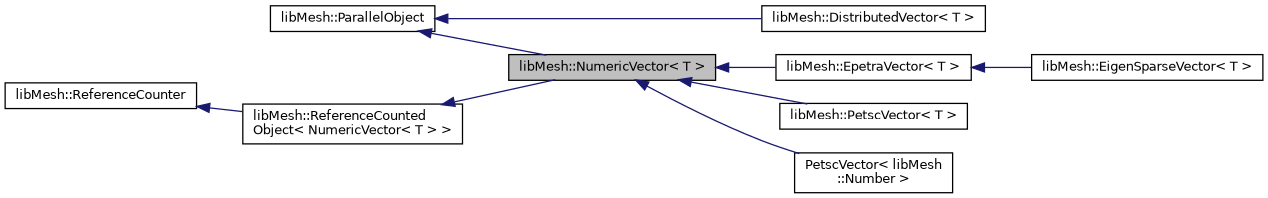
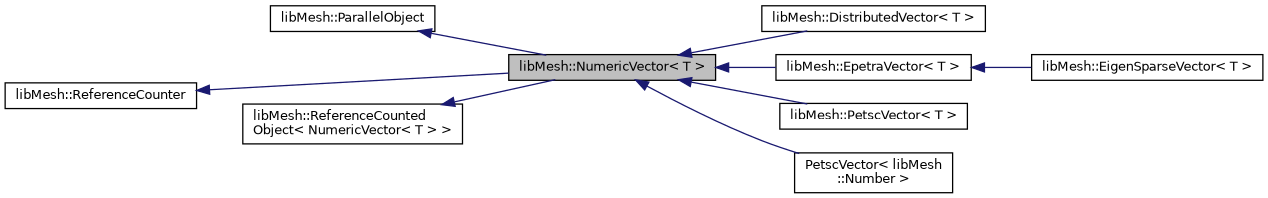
(605, 19) -> (749, 42)
(226, 110) -> (359, 81)
